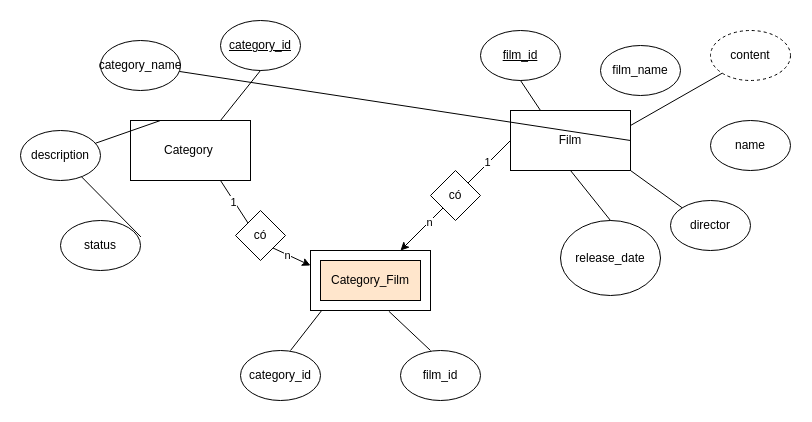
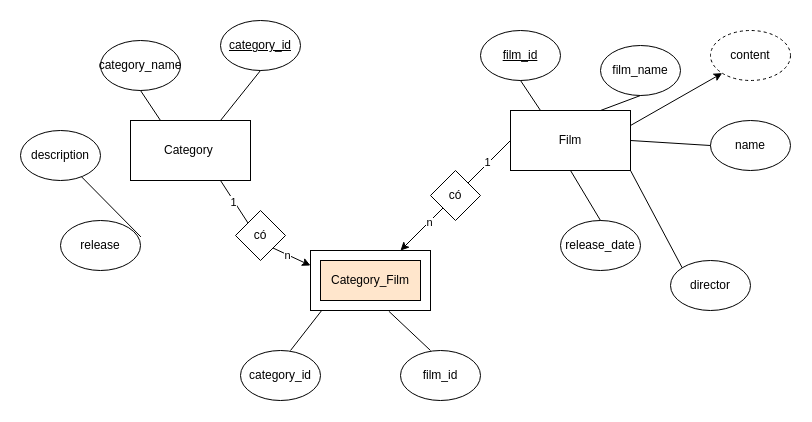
(718, 76) -> (715, 77)
none -> (621, 103)
(405, 106) -> (671, 143)
(128, 132) -> (151, 106)
(711, 226) -> (711, 286)
(101, 246) -> (101, 246)
(611, 258) -> (601, 246)
